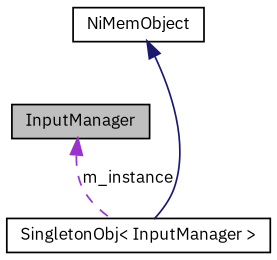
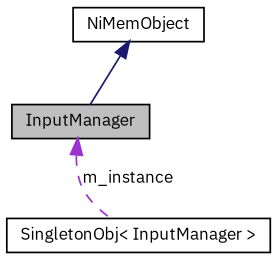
(179, 139) -> (105, 80)
